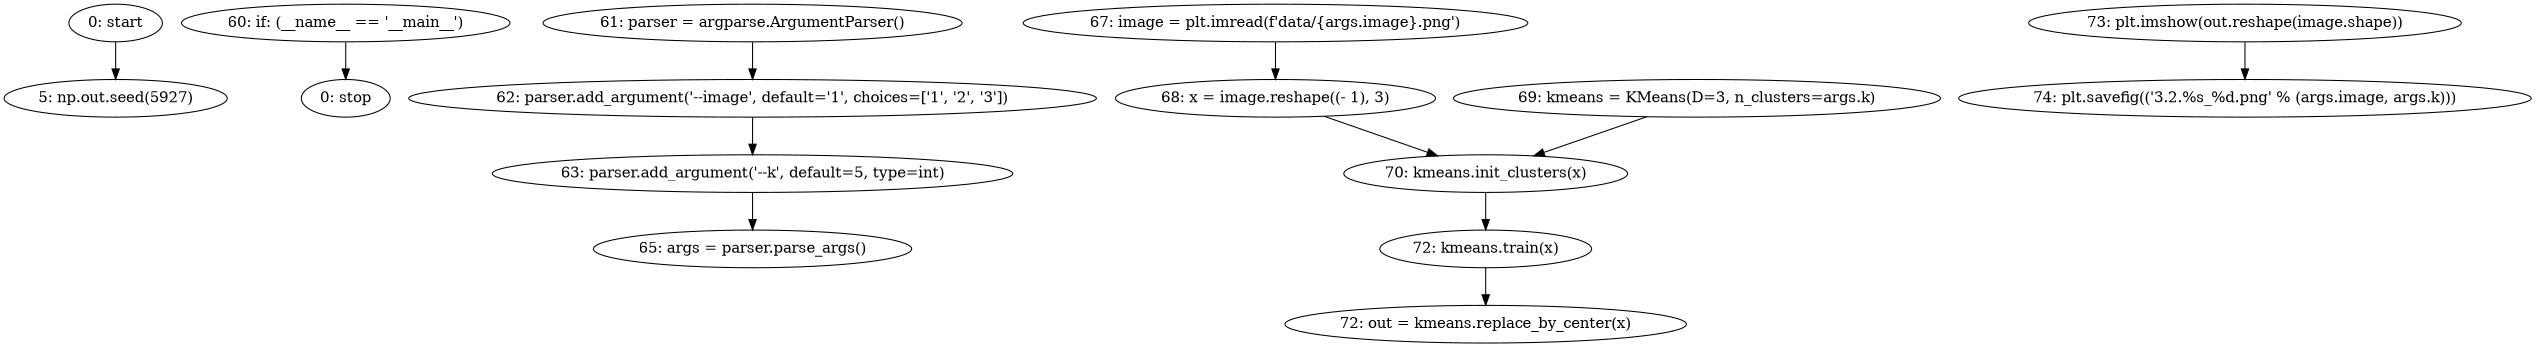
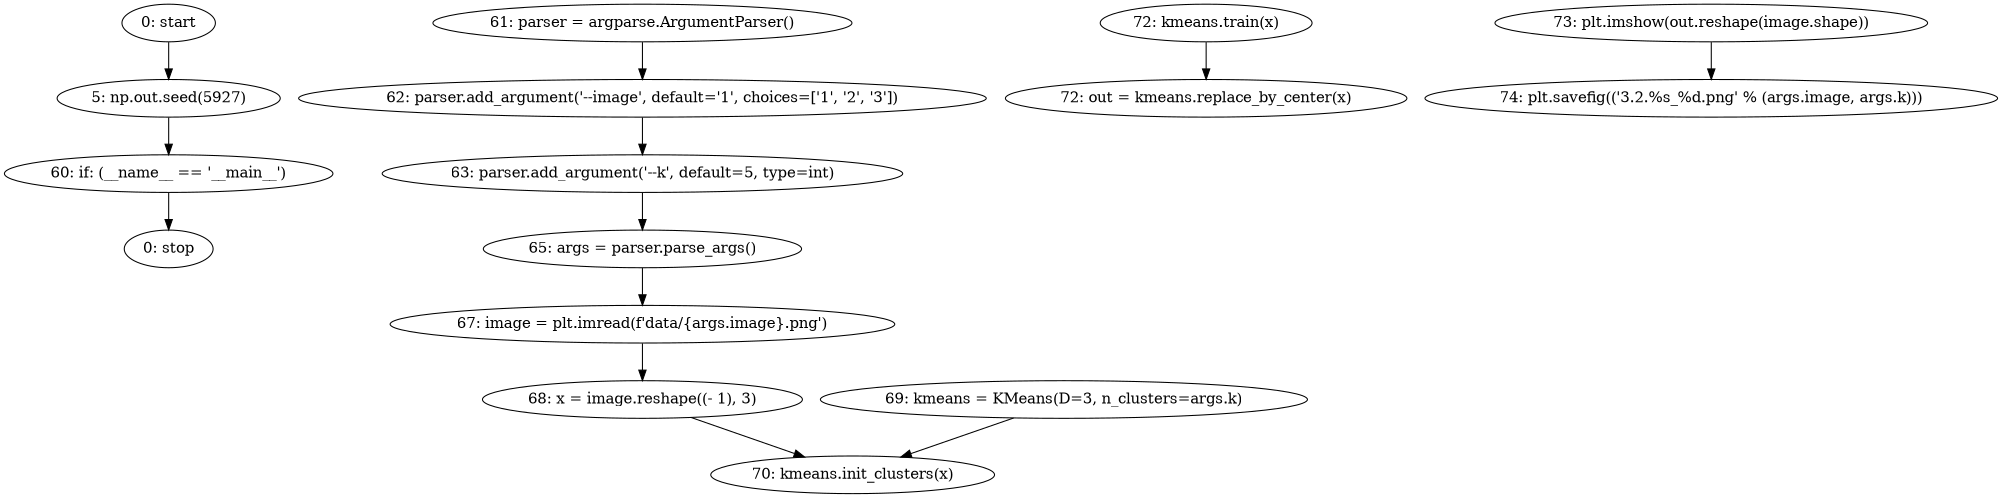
none -> (169, 131)
(1486, 206) -> none
none -> (642, 281)
